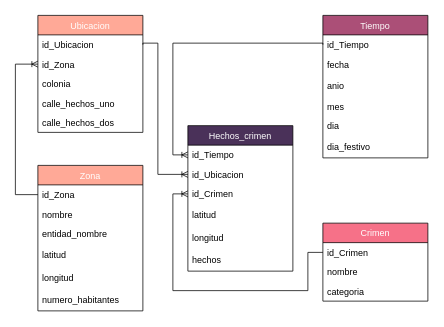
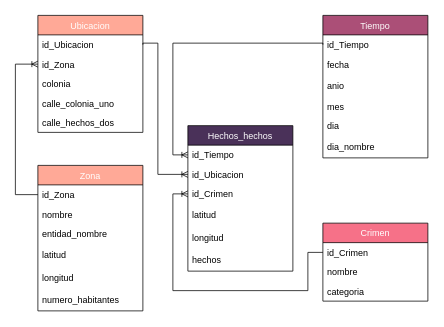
(80, 104) -> (80, 104)
(240, 136) -> (240, 136)
(352, 147) -> (351, 147)
